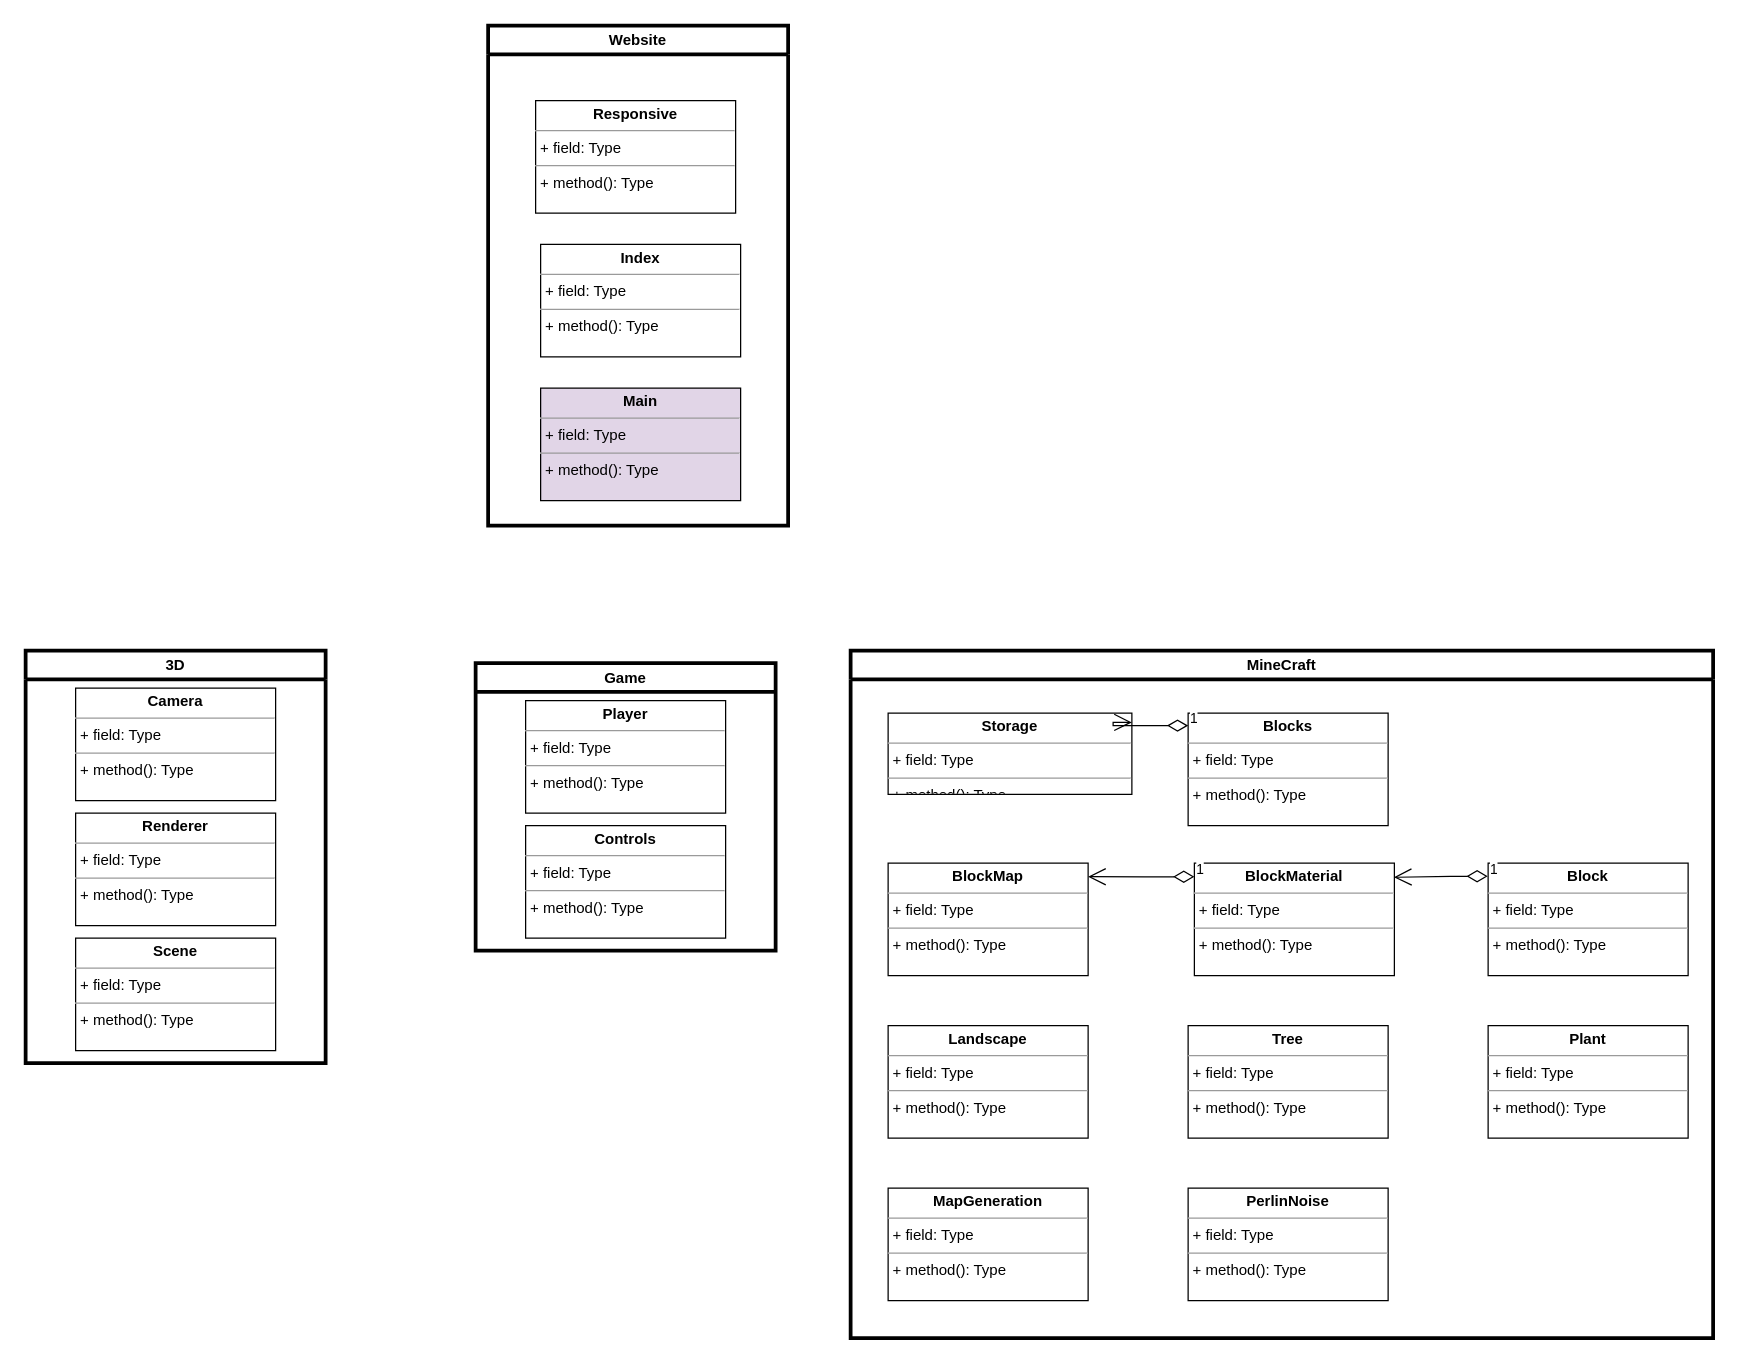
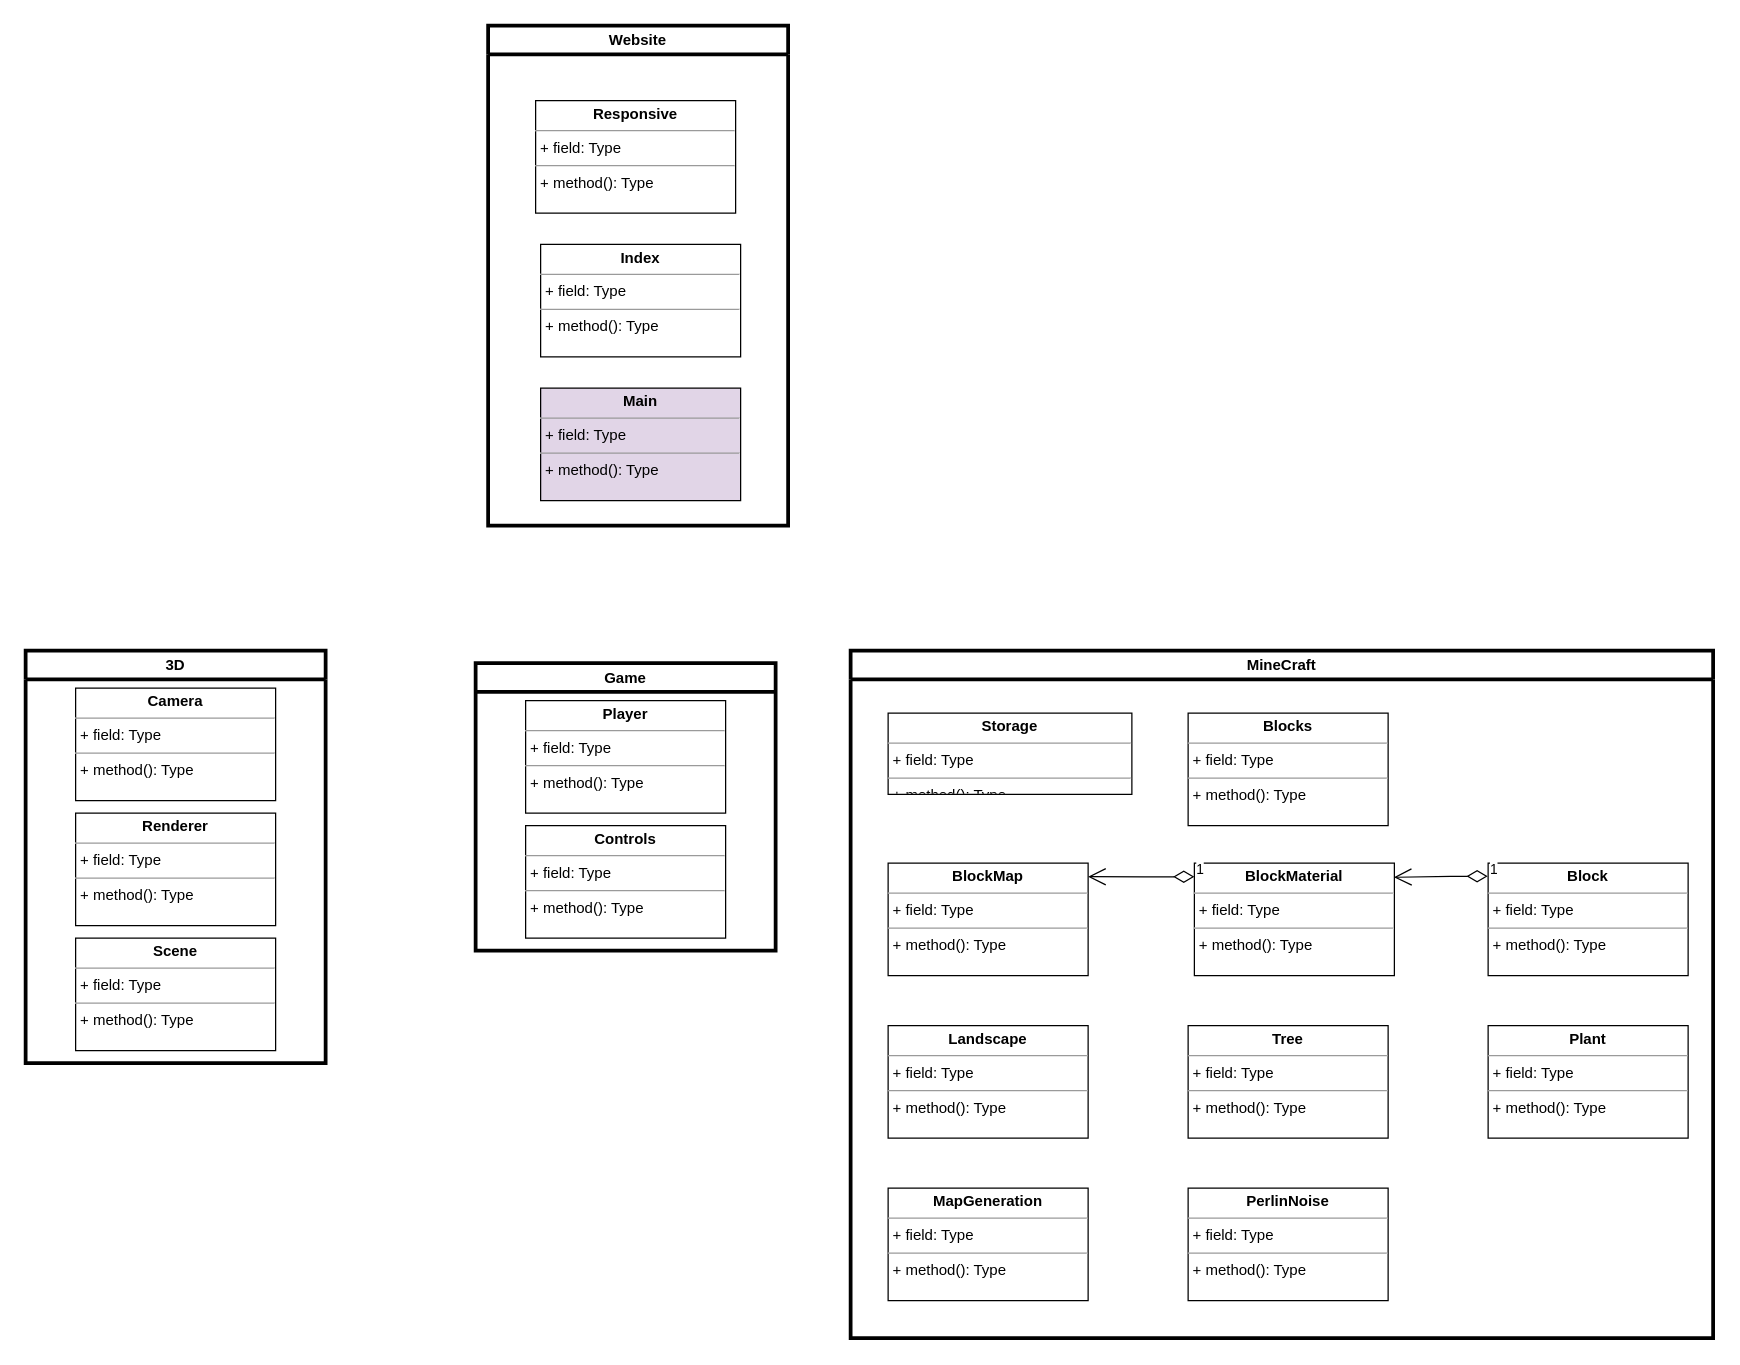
(1132, 726) -> none
